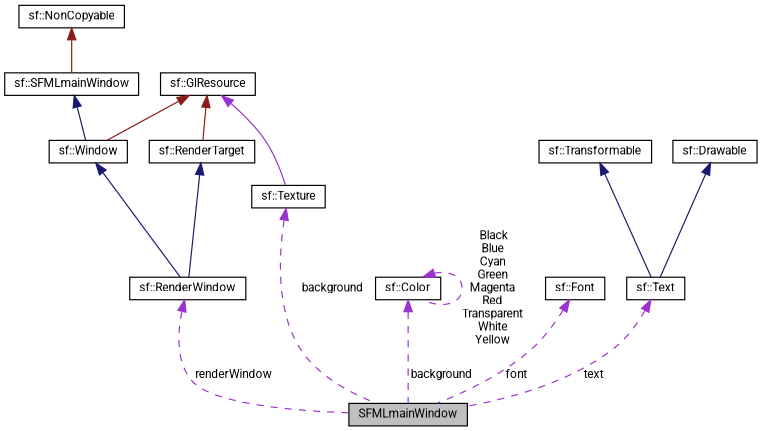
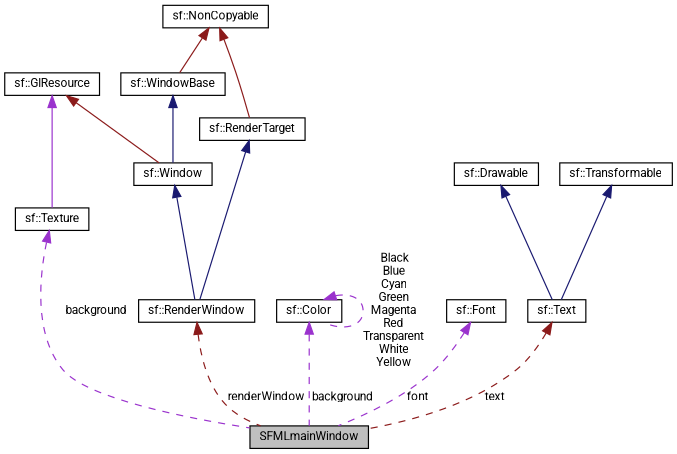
(72, 84) -> (173, 84)
(204, 124) -> (238, 78)
(567, 376) -> (468, 399)
(232, 400) -> (215, 390)
